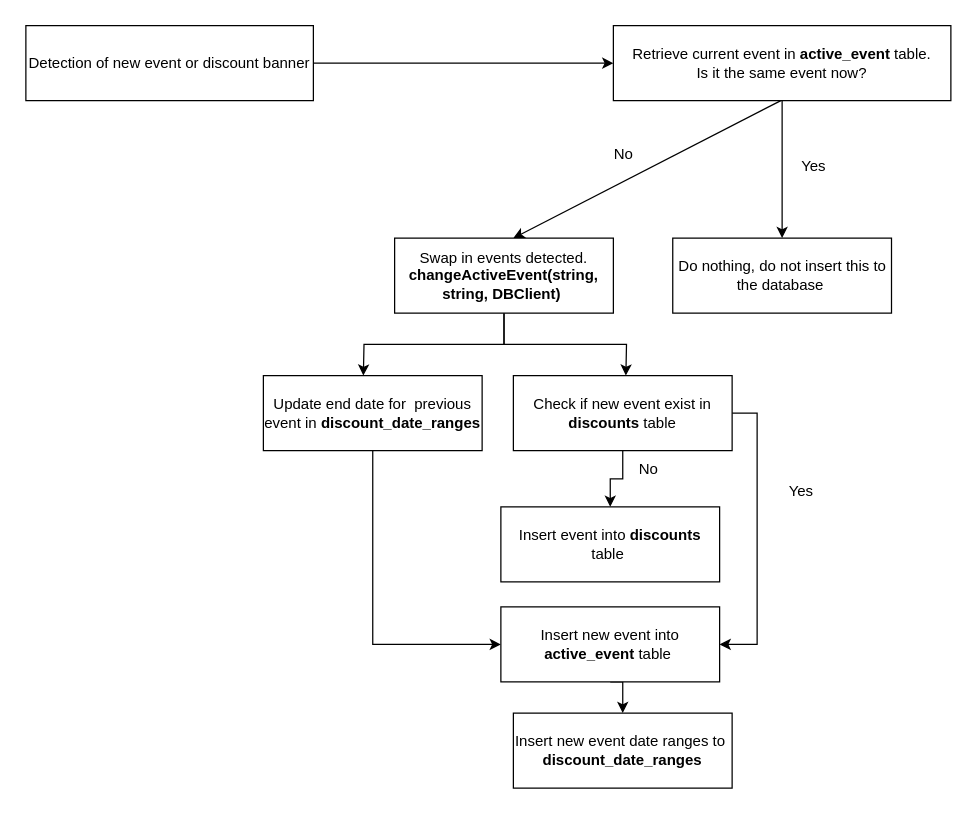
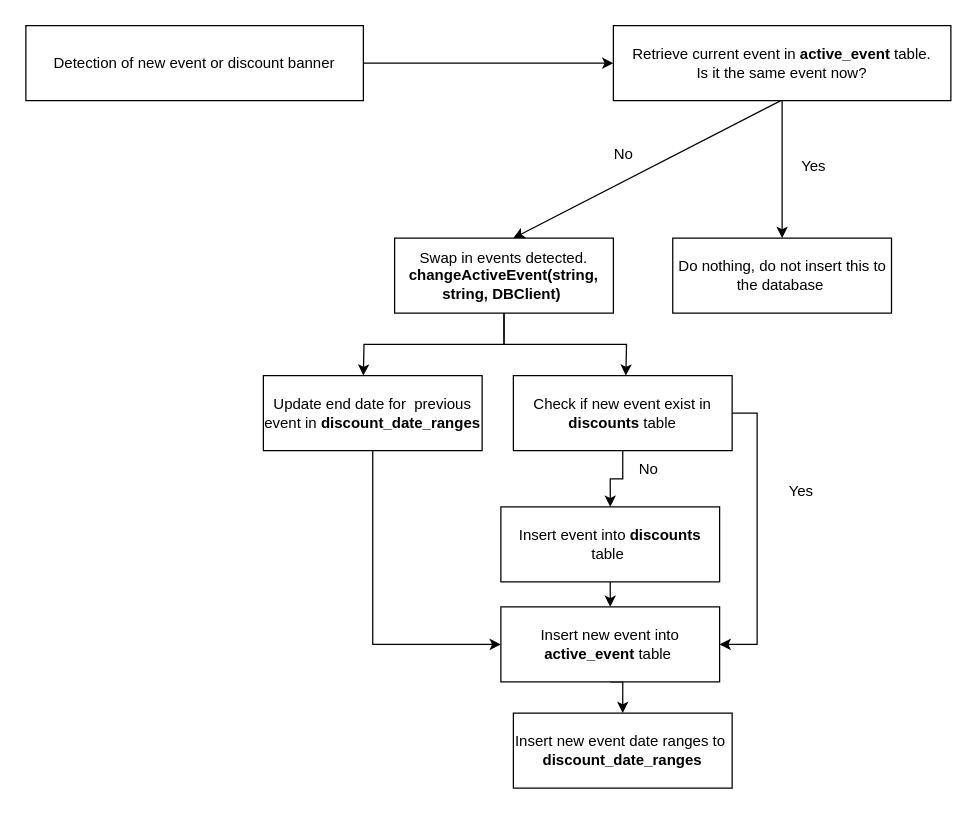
(169, 63) -> (194, 63)
none -> (610, 590)
